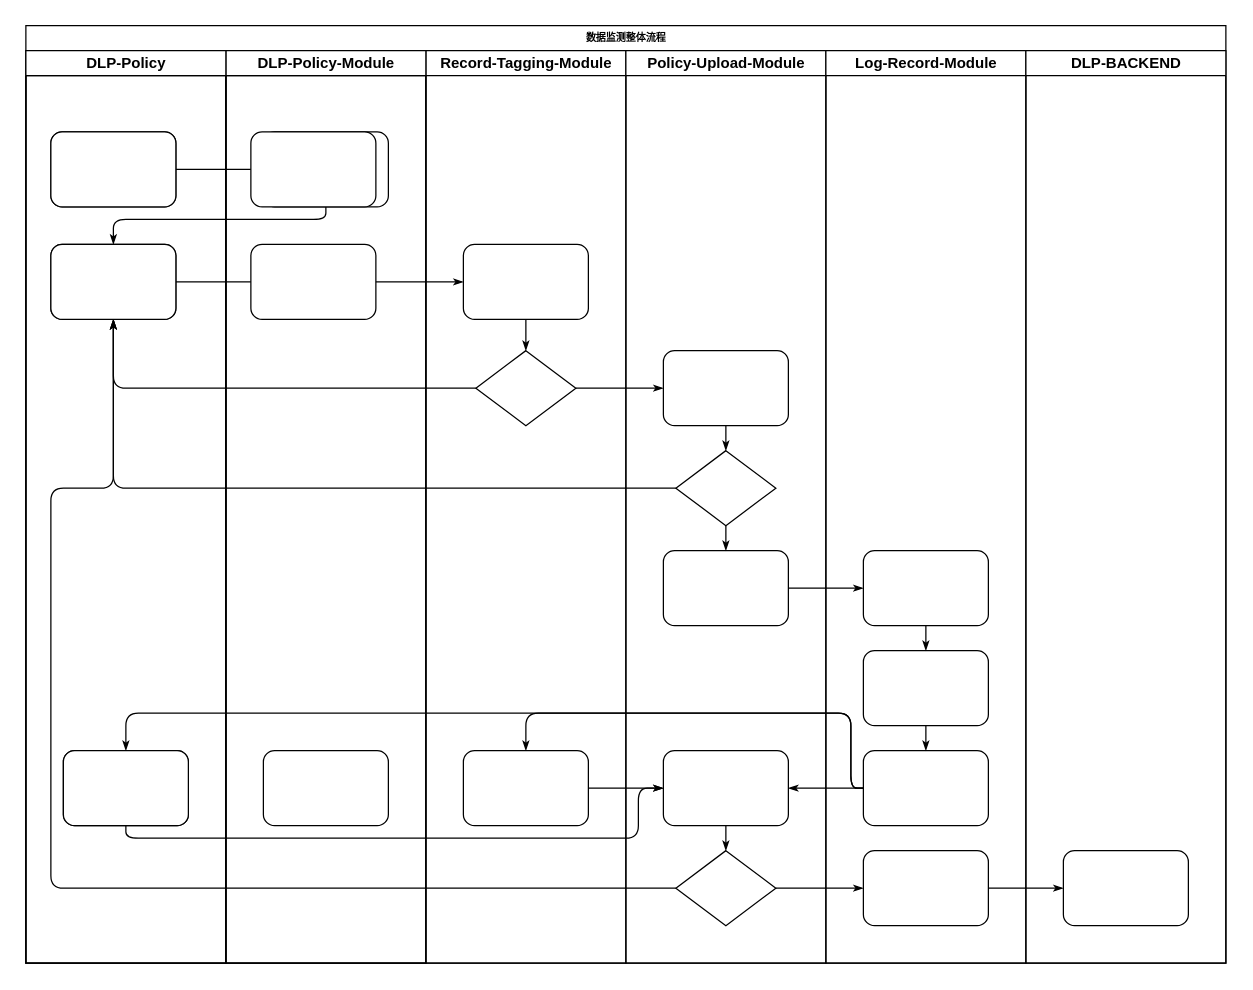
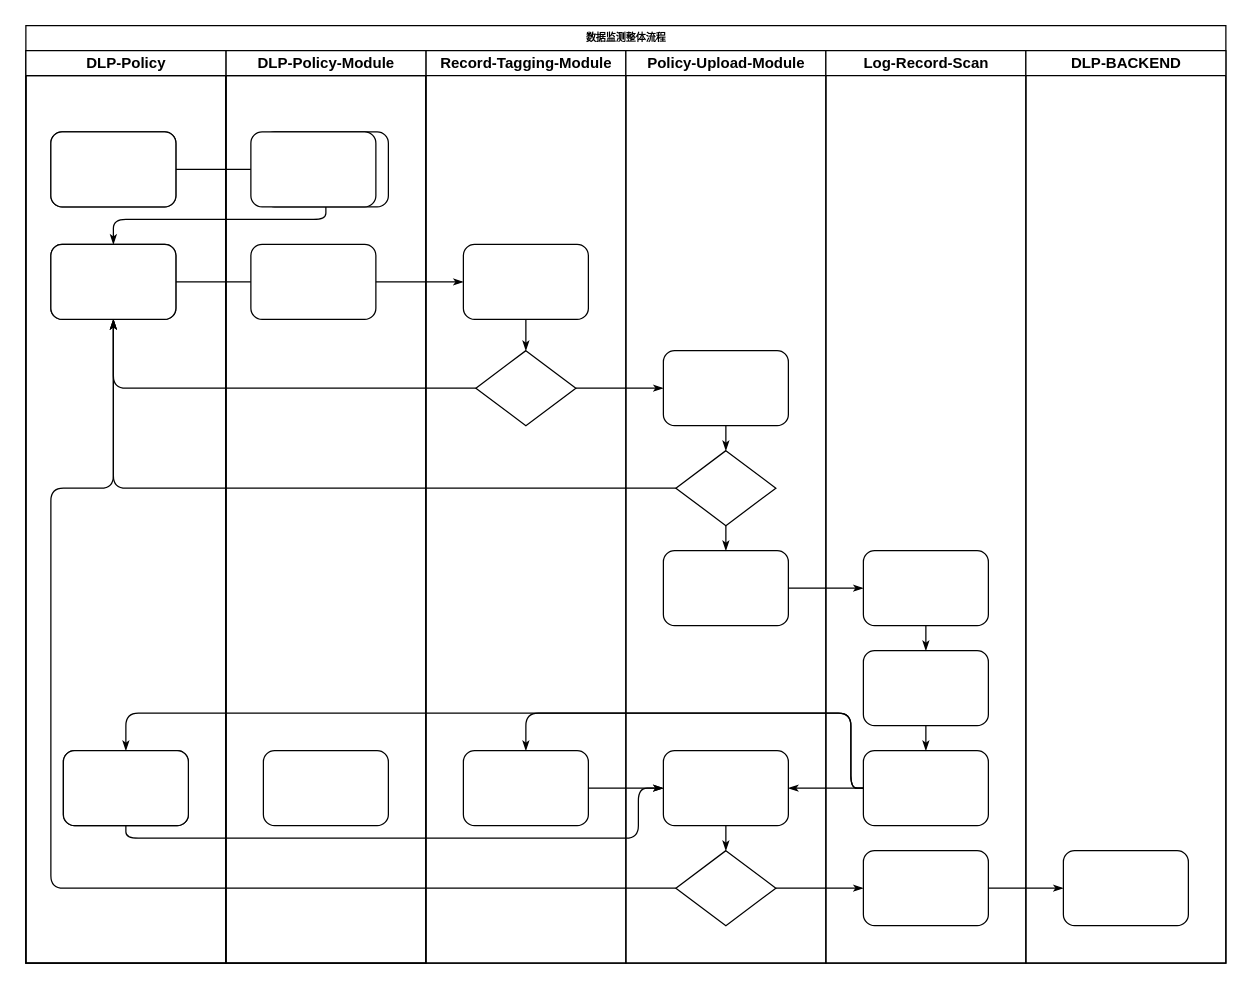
(926, 63) -> (926, 63)
